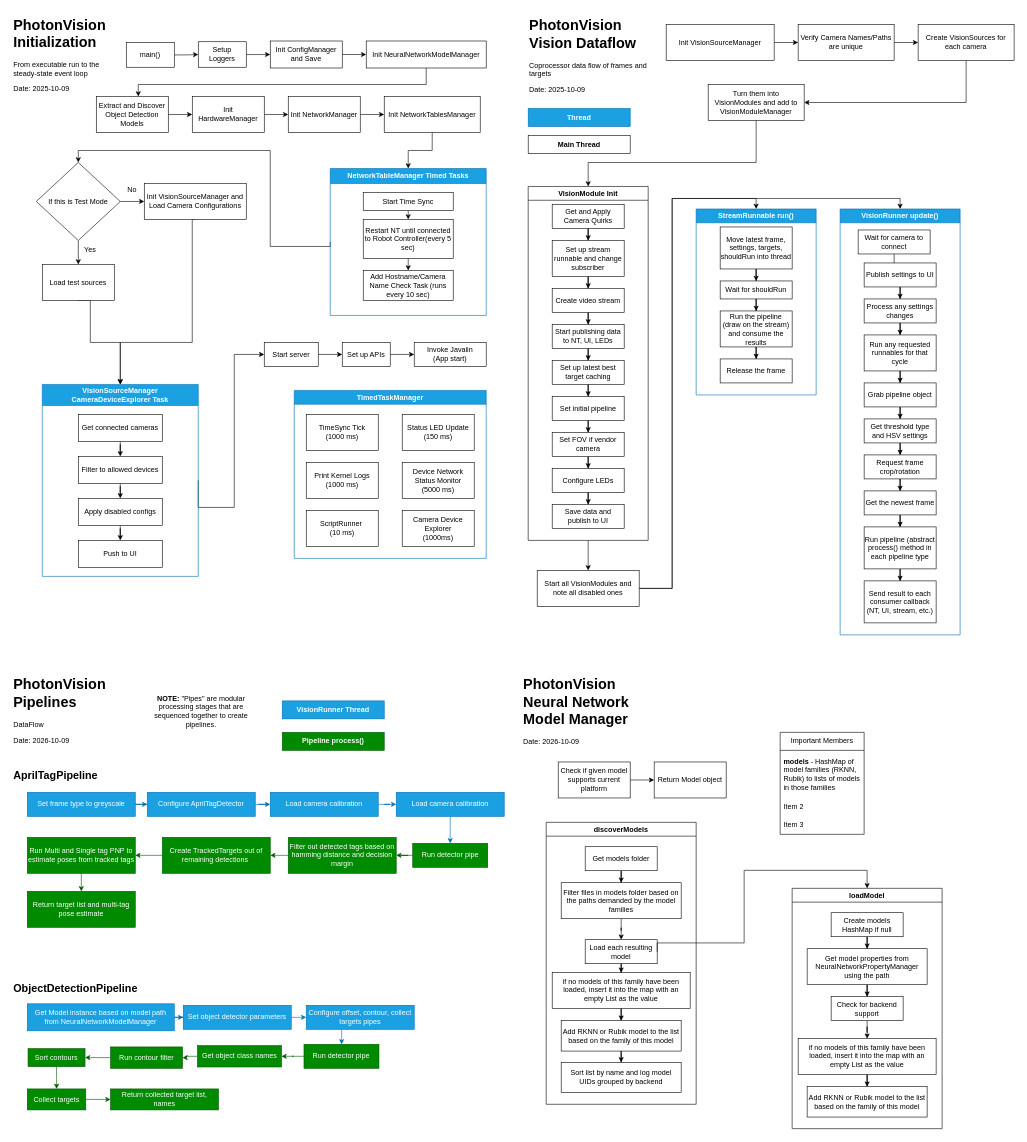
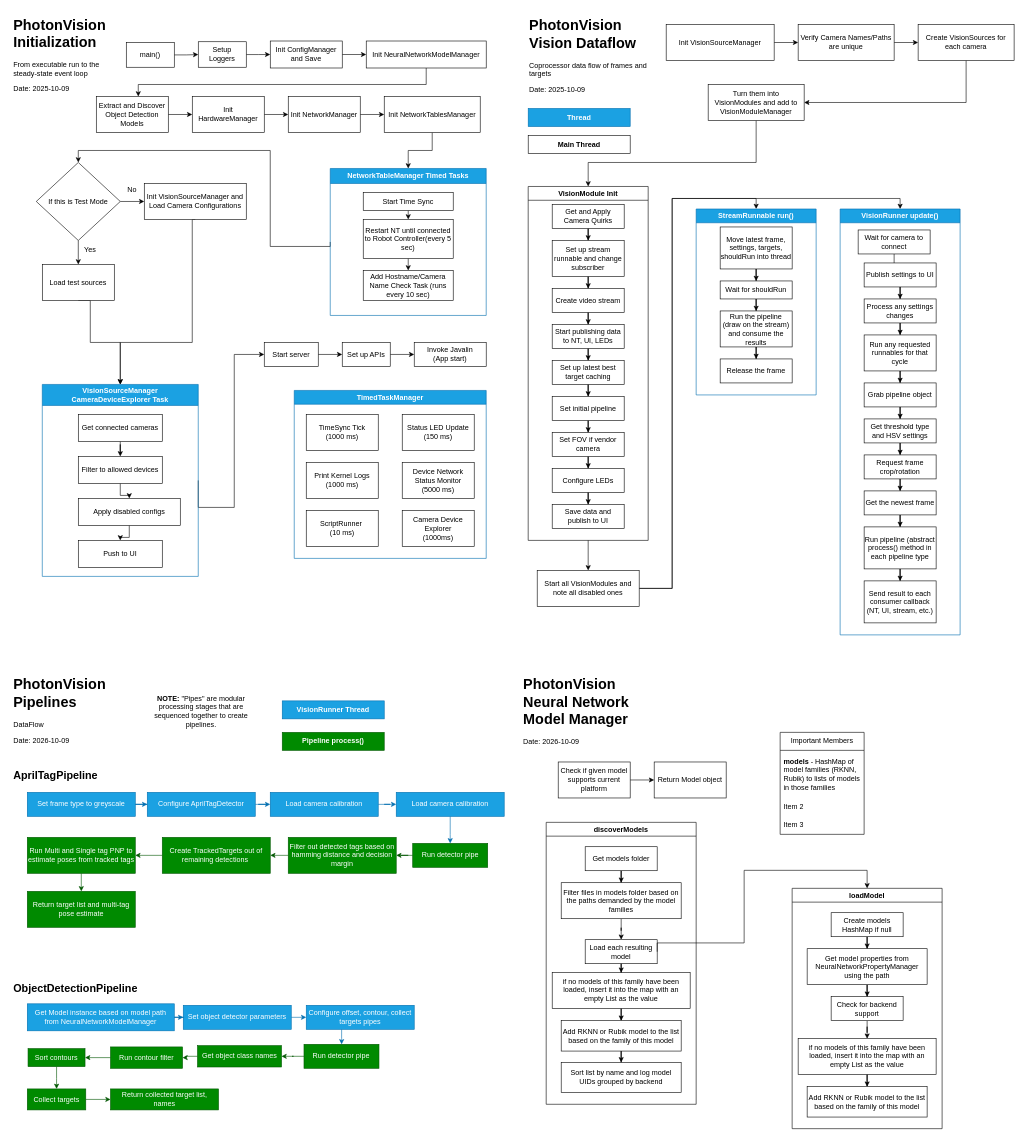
(120, 512) -> (129, 512)
